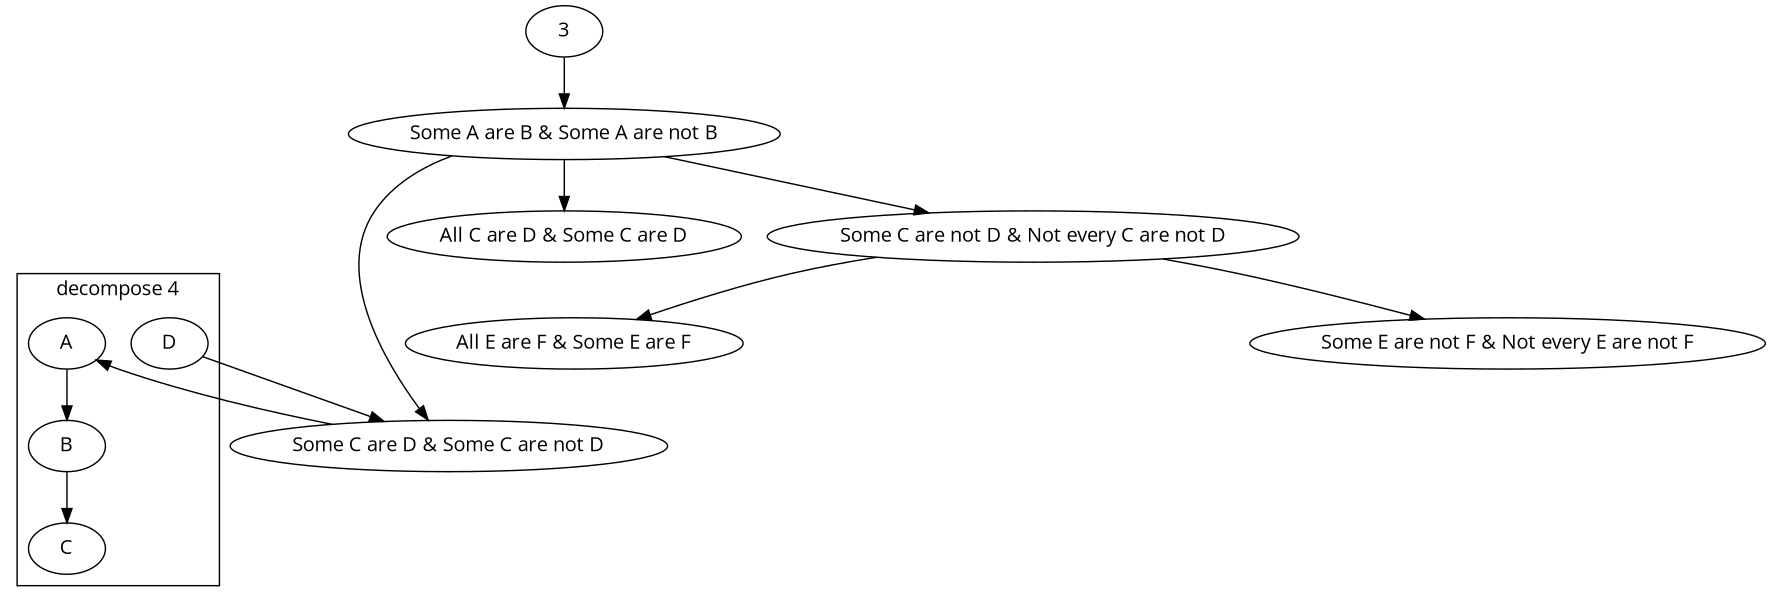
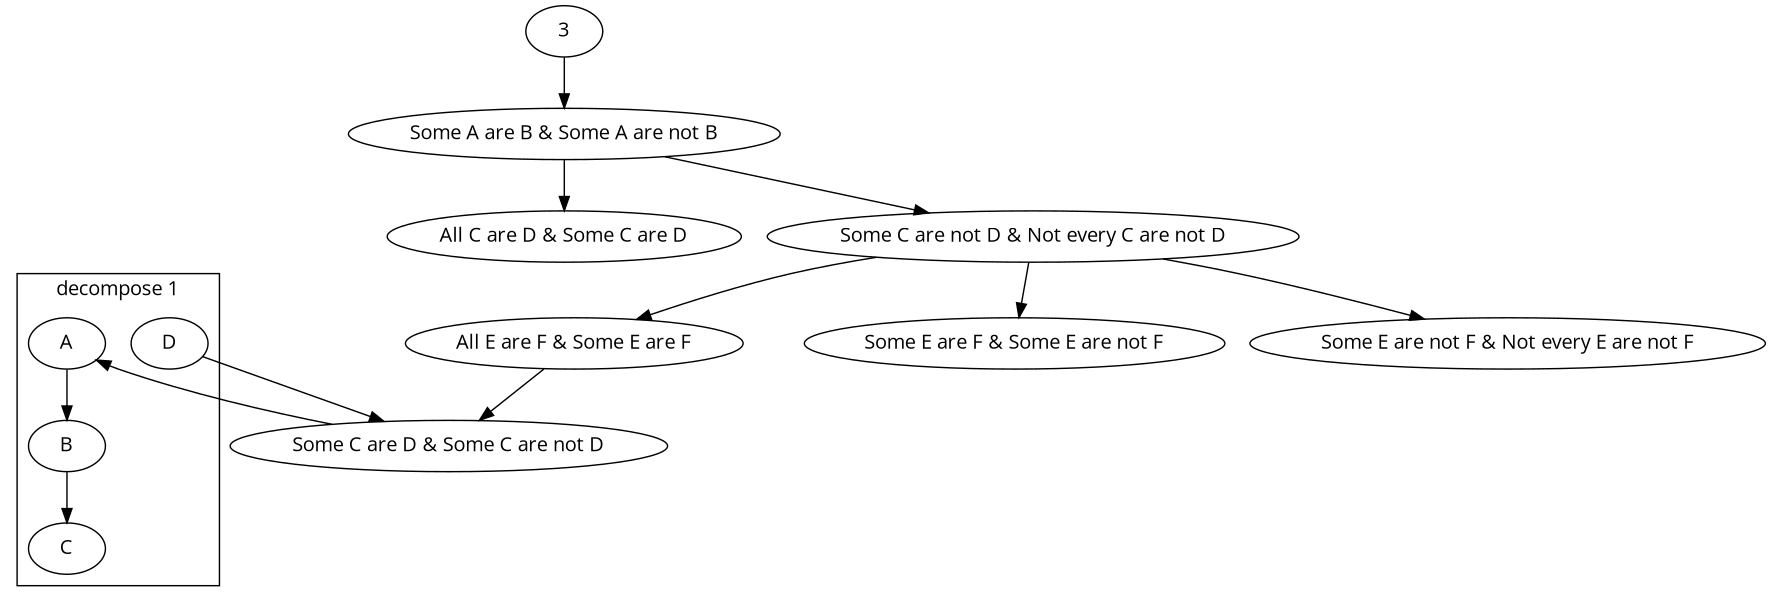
(359, 268) -> (517, 390)
(118, 290) -> (118, 290)
none -> (1015, 343)
